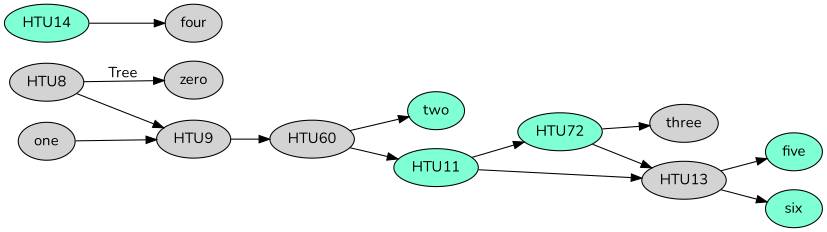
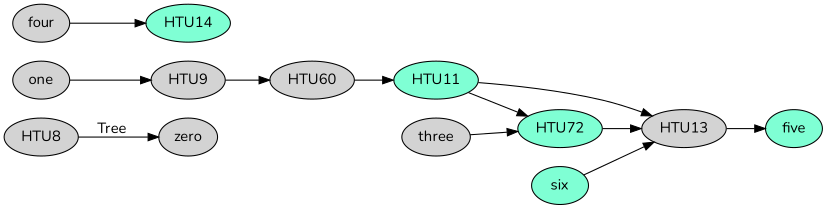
(122, 23) -> (102, 23)
(115, 109) -> none
(436, 111) -> none
(621, 128) -> (489, 133)
(739, 194) -> (614, 161)
